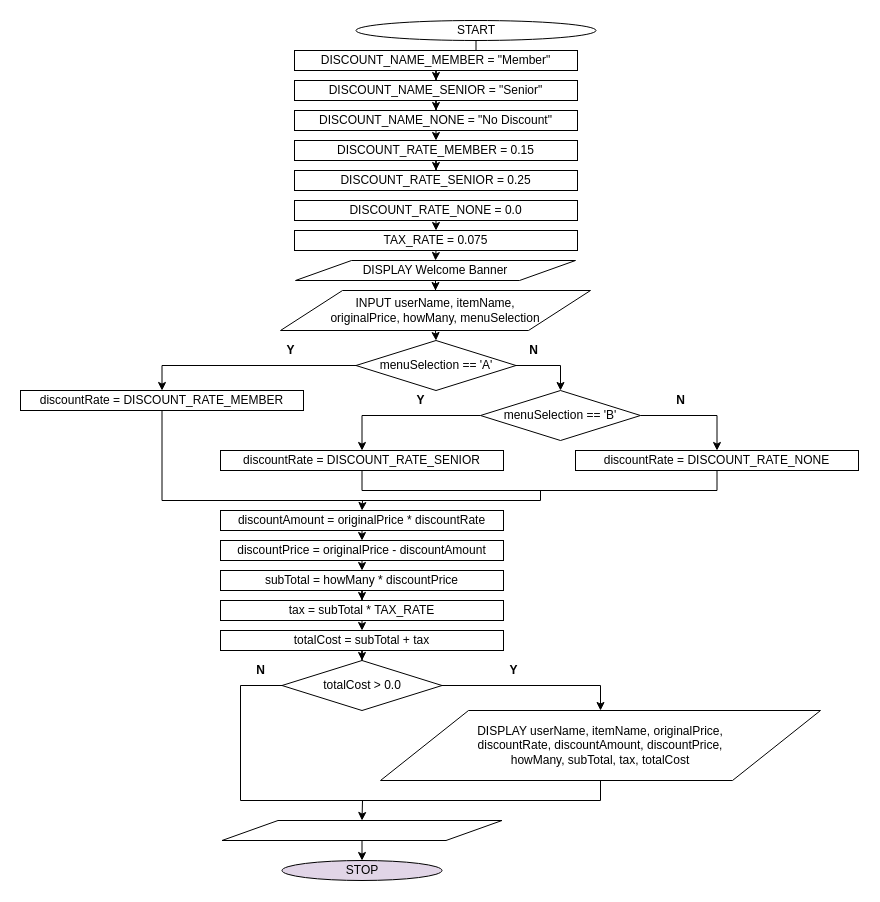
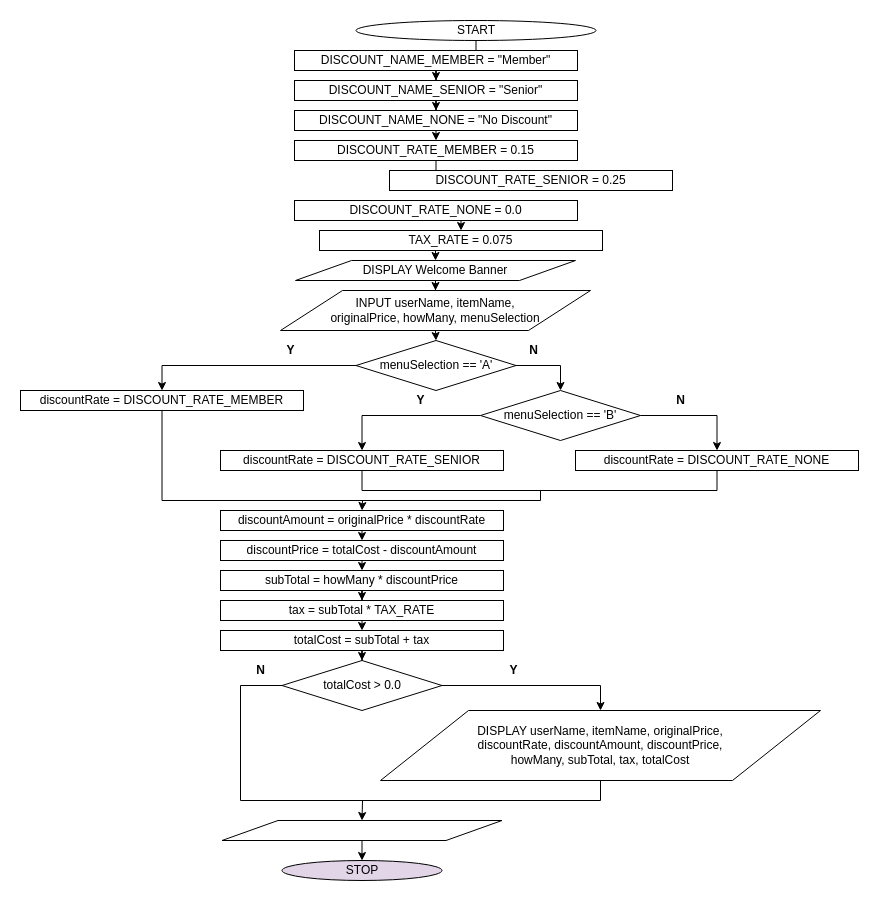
(436, 181) -> (531, 181)
(436, 241) -> (461, 241)
(362, 551) -> (362, 551)
